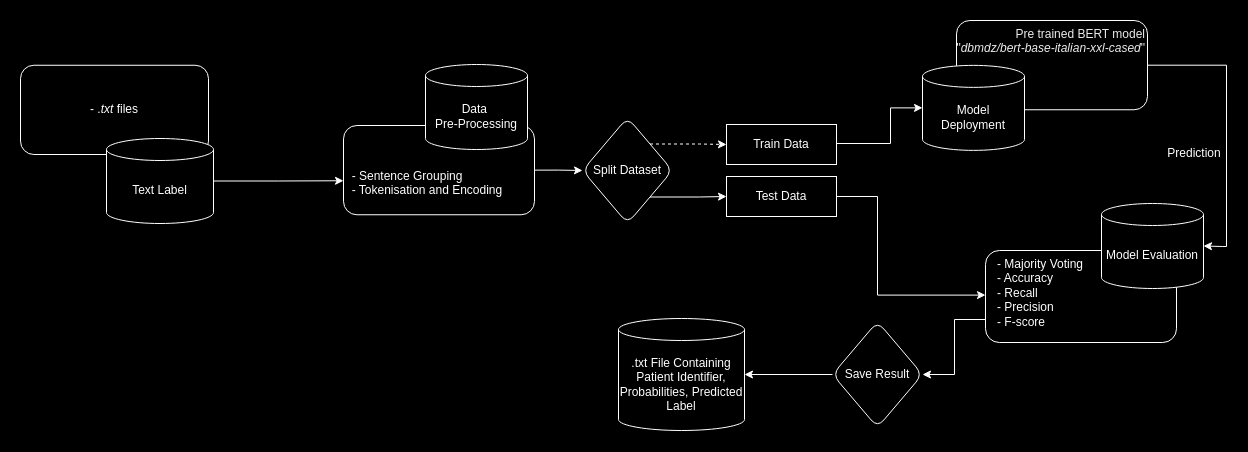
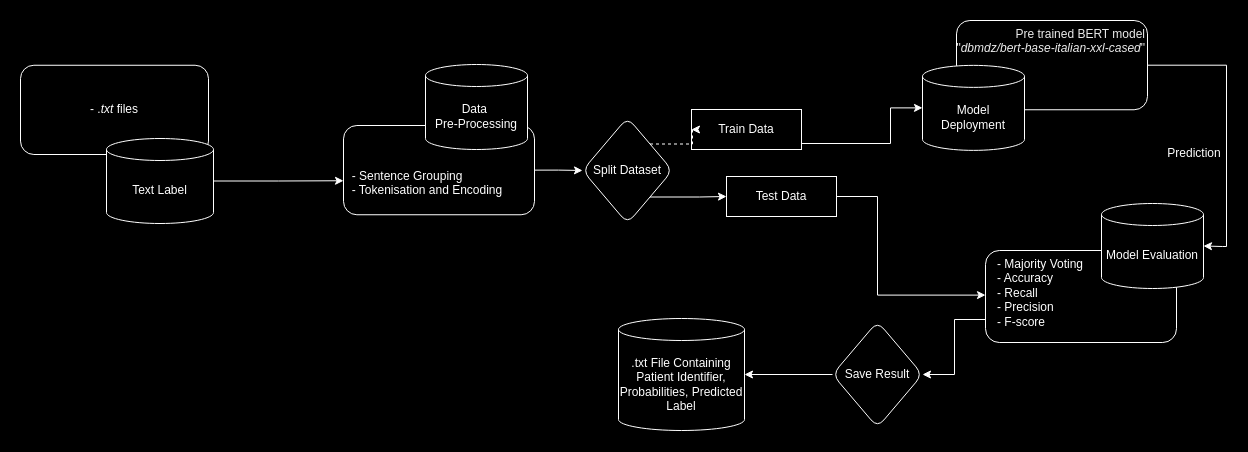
(782, 145) -> (747, 130)
